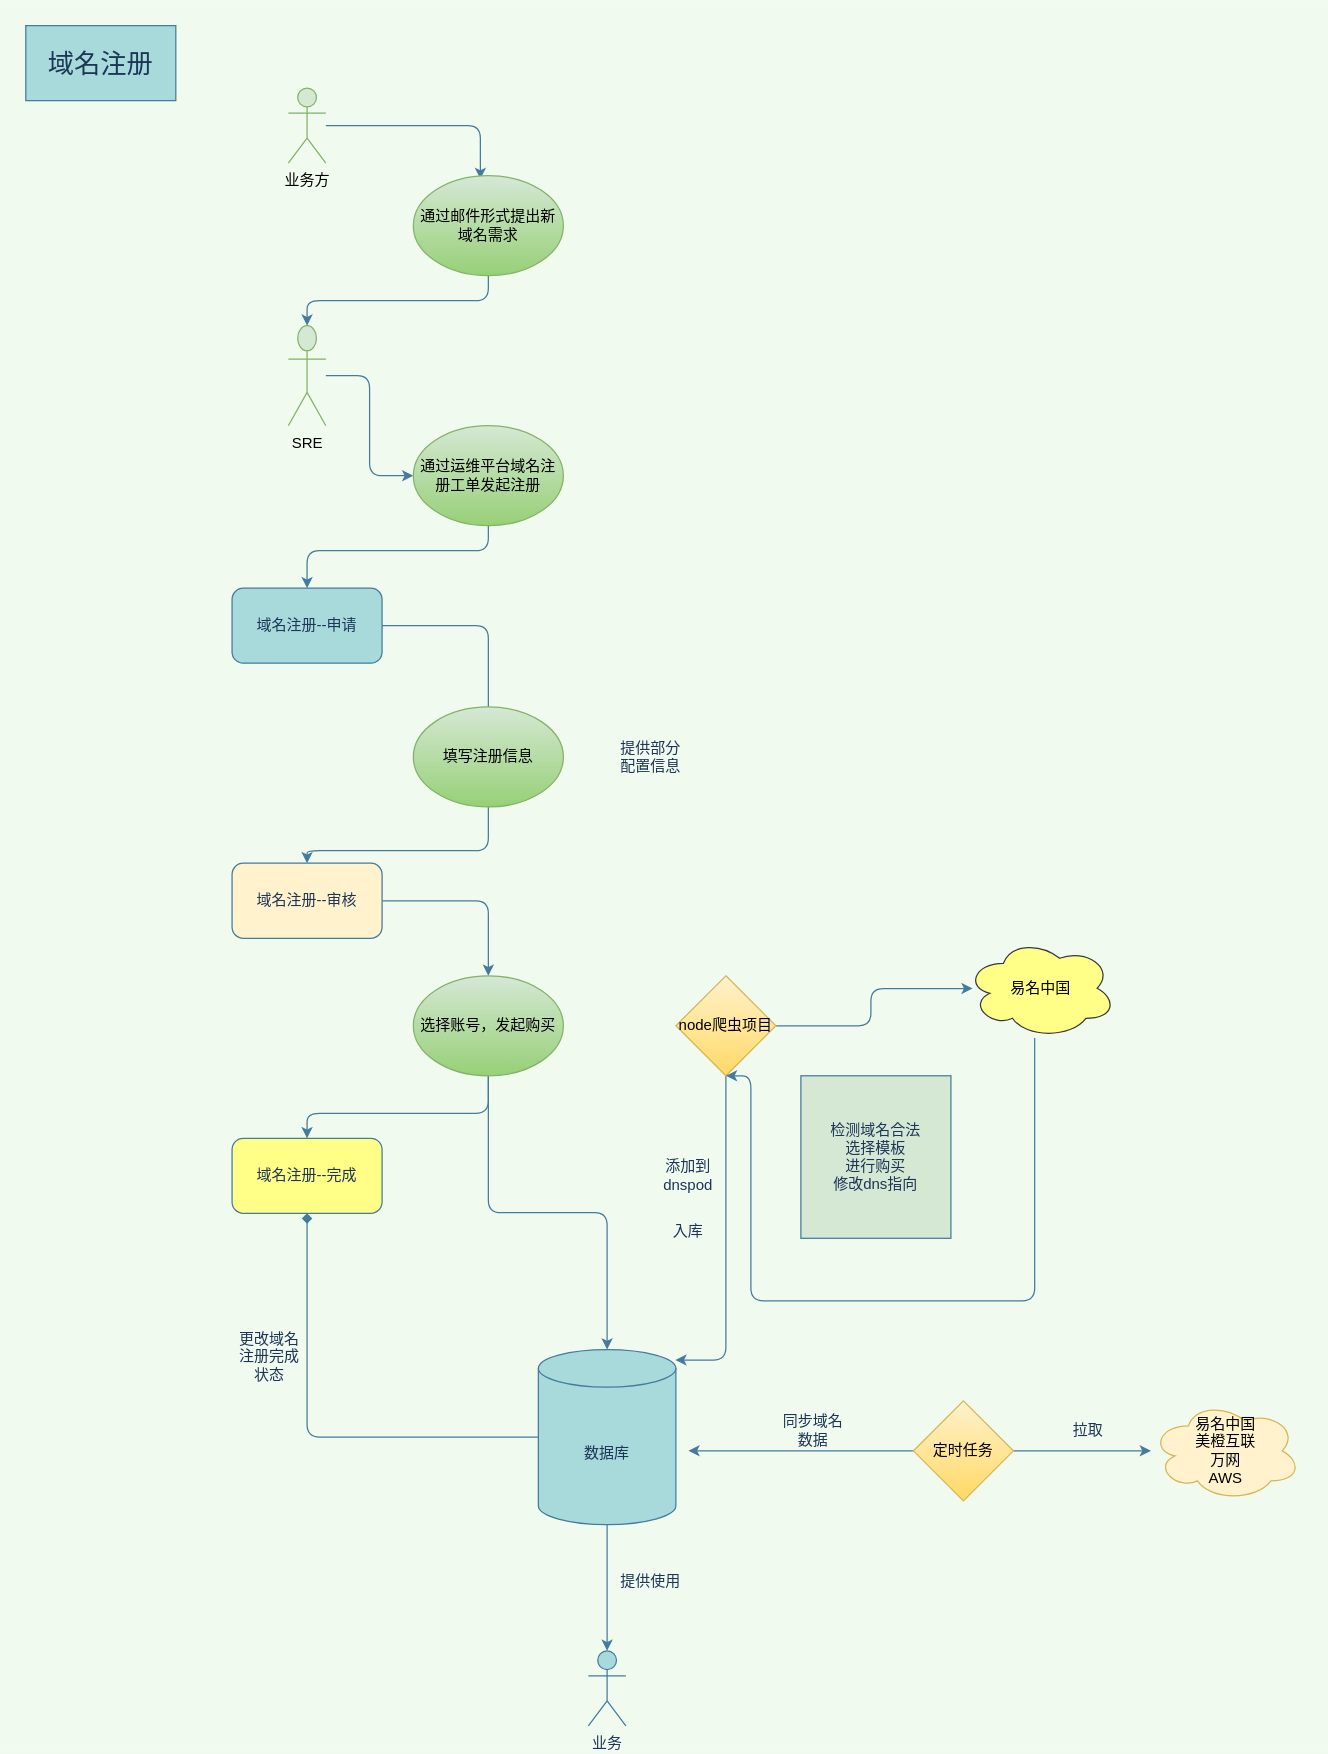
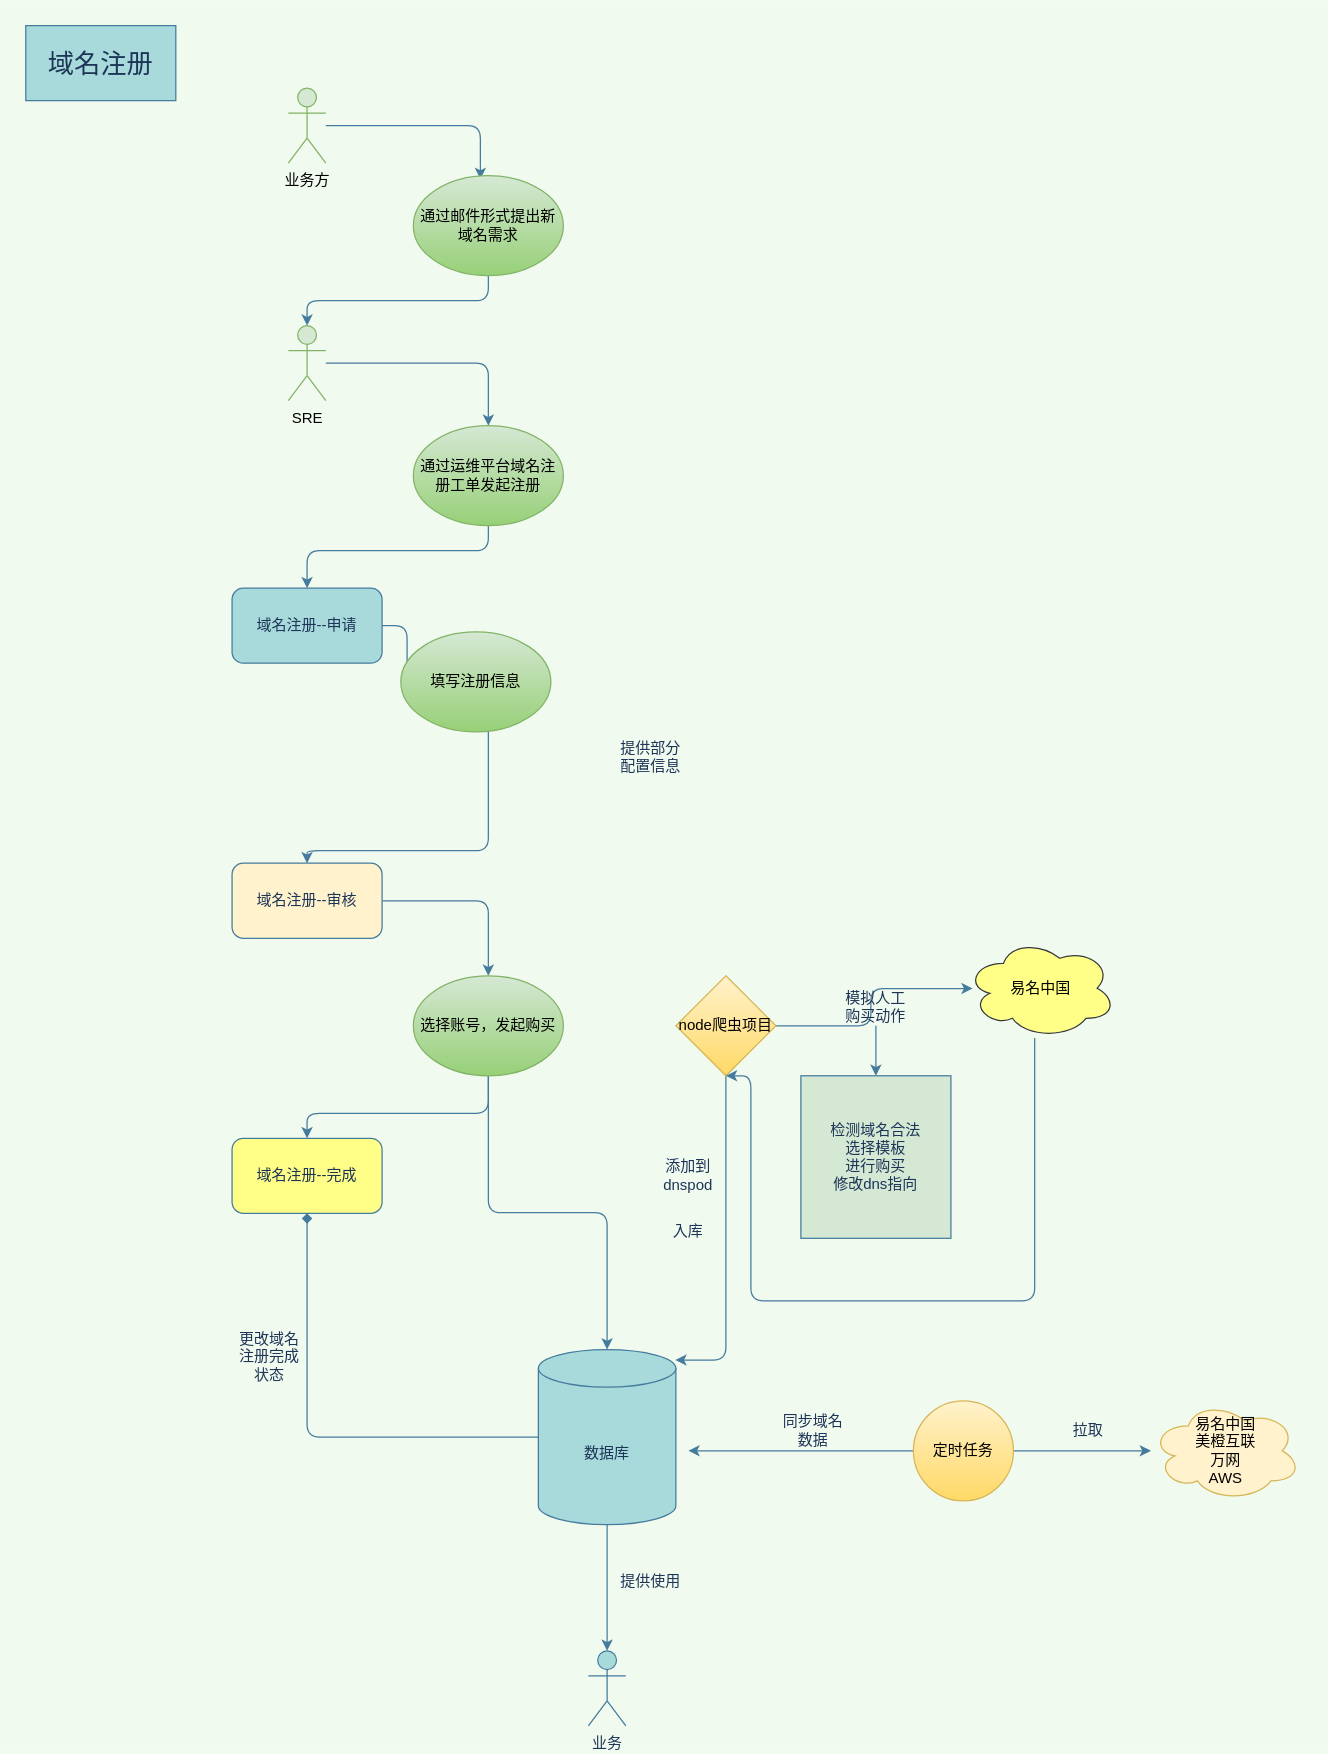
(307, 376) -> (307, 363)
(488, 757) -> (476, 682)
none -> (876, 1007)
none -> (876, 1047)
(963, 1451) -> (963, 1451)
